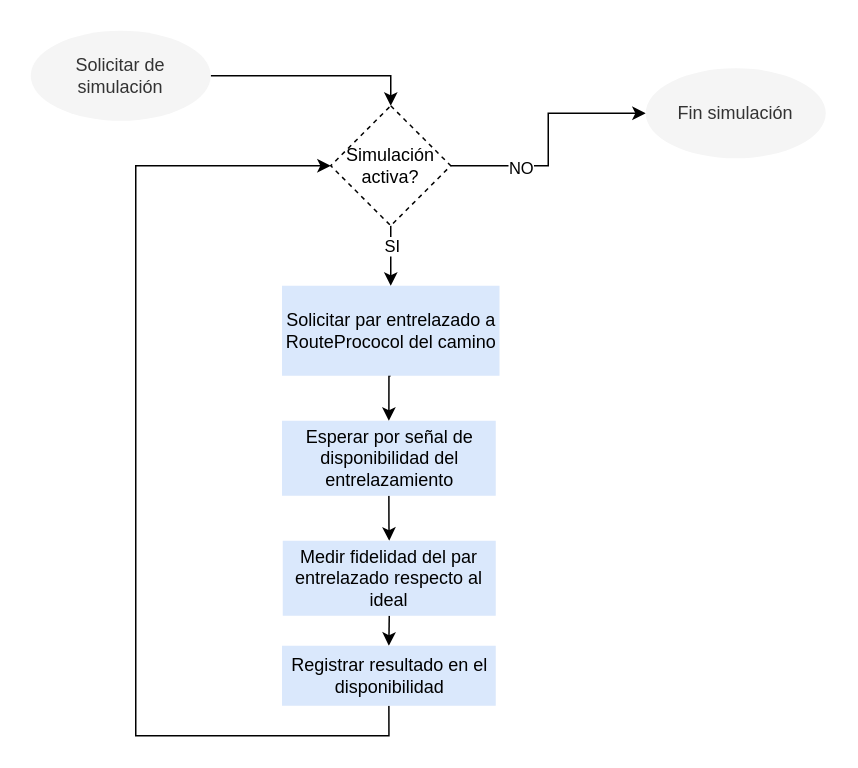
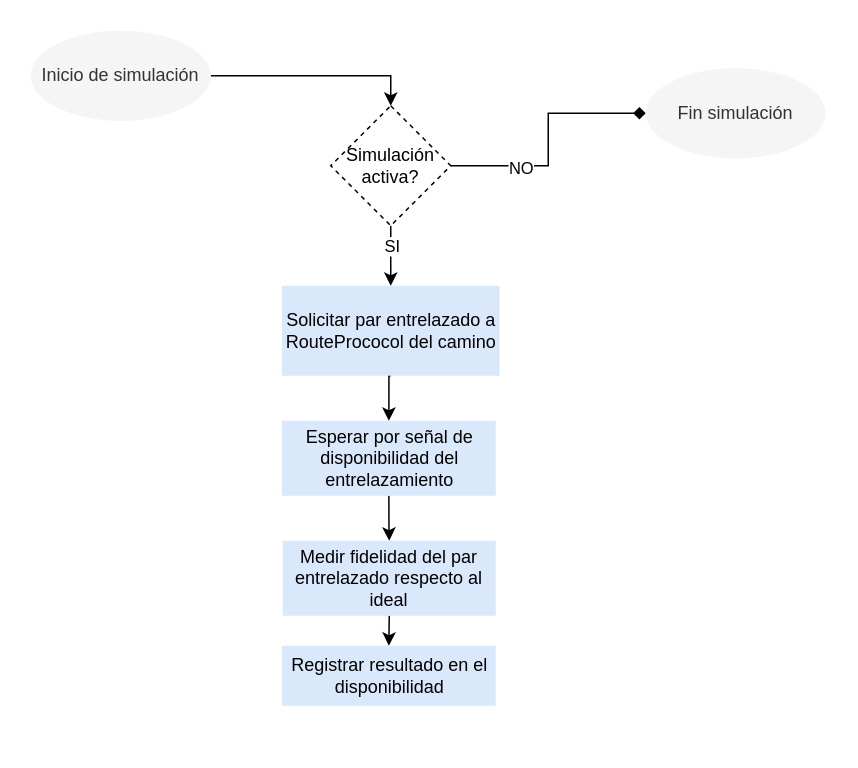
(121, 76) -> (121, 76)
(634, 113) -> (633, 113)
(136, 500) -> none
